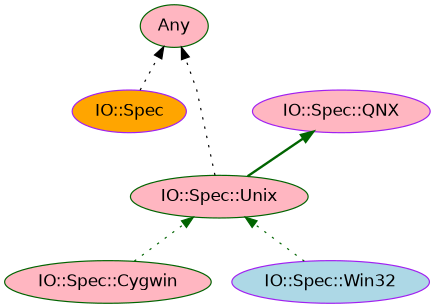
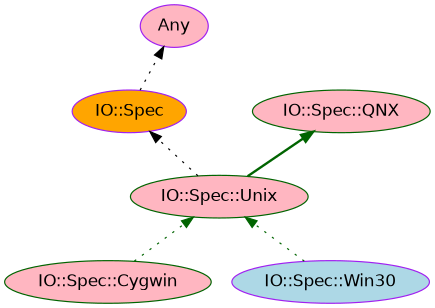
(174, 26) -> (174, 26)
(341, 111) -> (341, 111)
(202, 116) -> (178, 158)
(331, 282) -> (331, 282)
